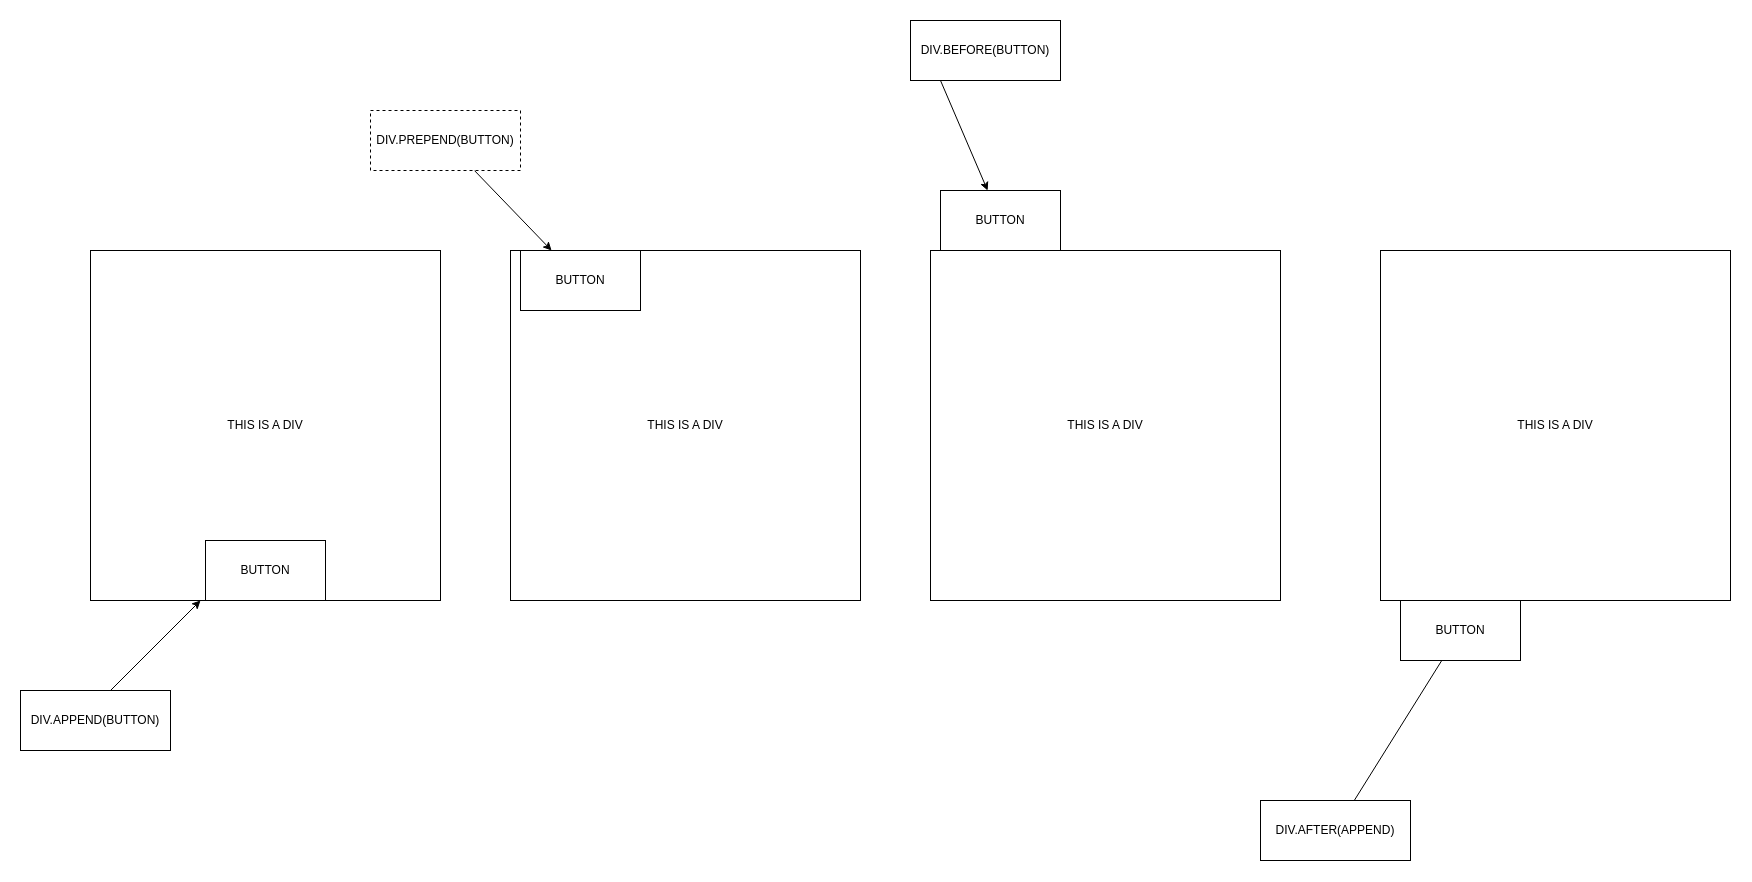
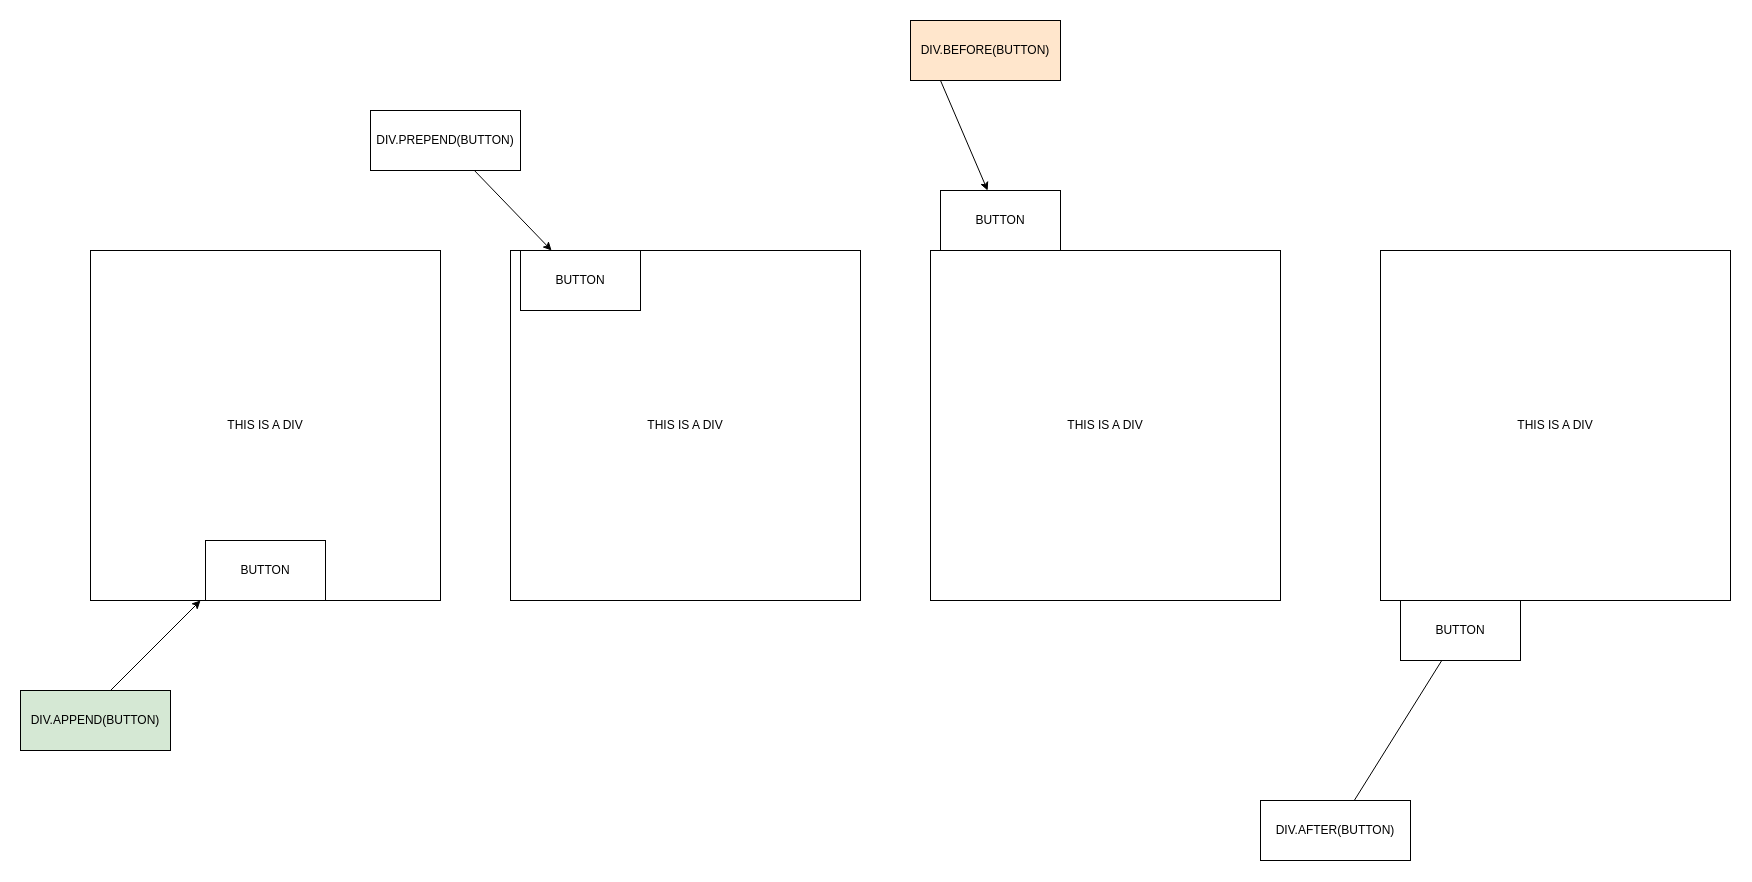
(986, 51) -> (986, 51)
(446, 141) -> (446, 141)
(96, 721) -> (96, 721)
(1336, 831) -> (1336, 831)
